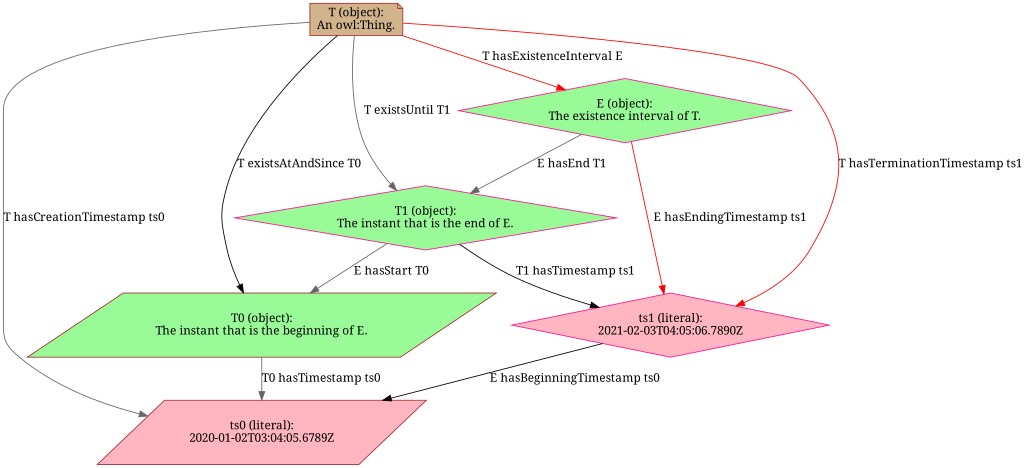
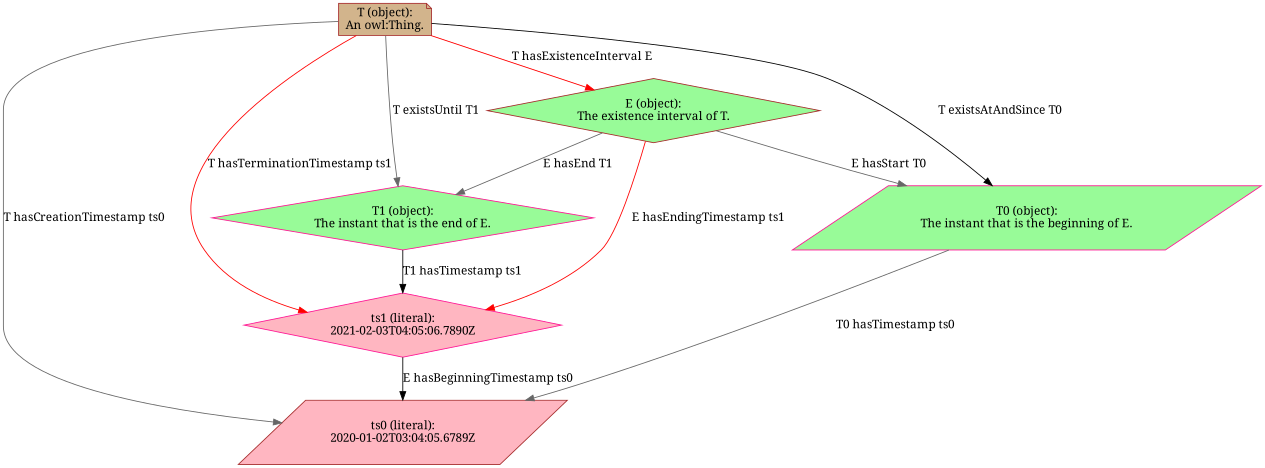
(625, 111) -> (654, 111)
(352, 266) -> (807, 158)
(262, 325) -> (1027, 218)
